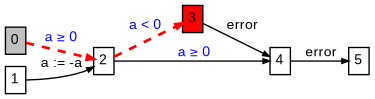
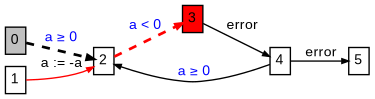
(56, 50) -> (56, 50)
(189, 61) -> (196, 82)
(57, 78) -> (57, 78)
